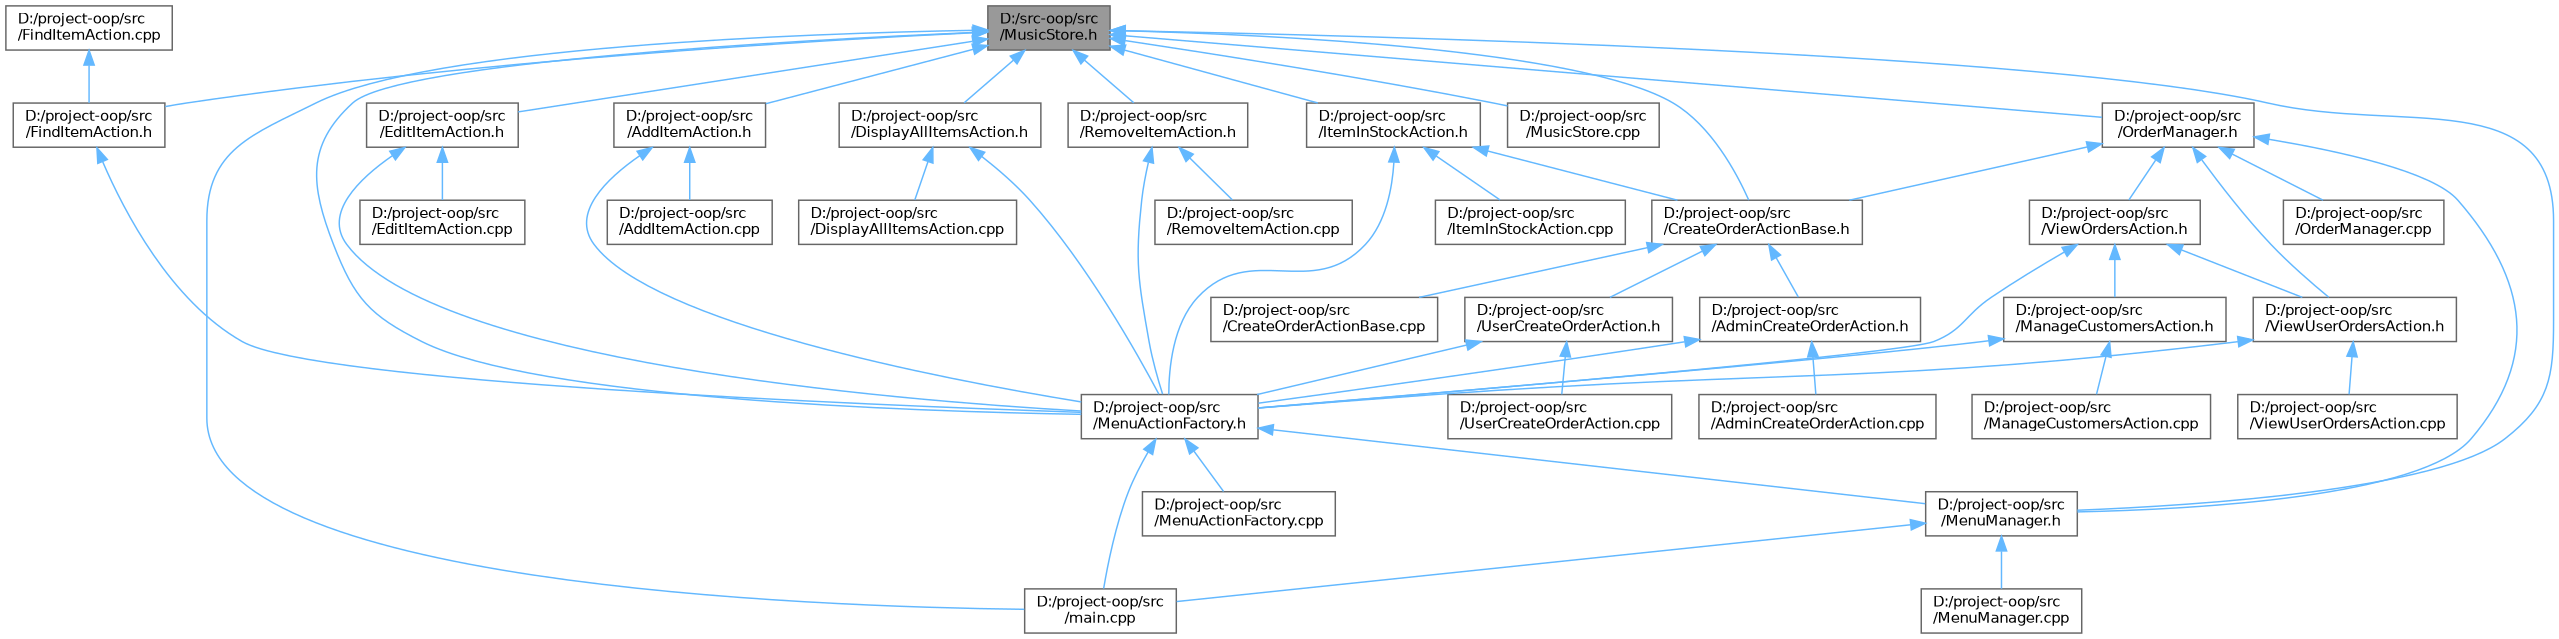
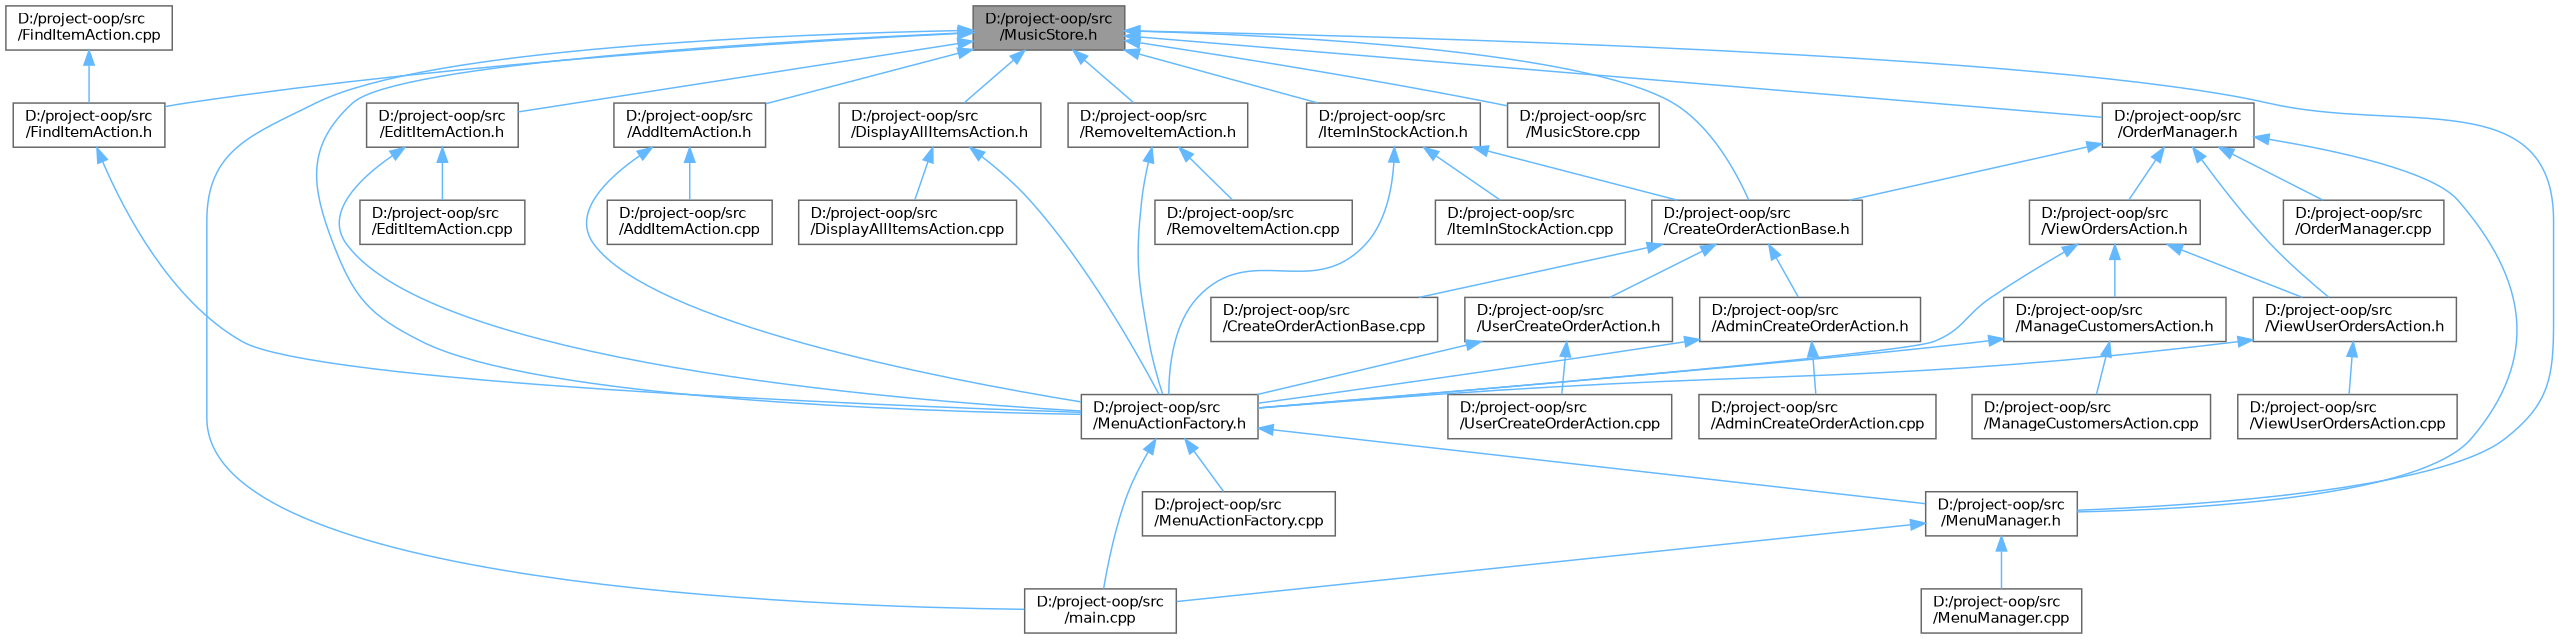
(1049, 28) -> (1049, 28)
